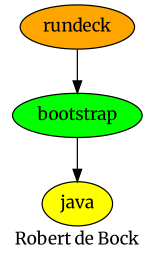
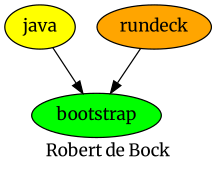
(77, 154) -> (64, 65)
